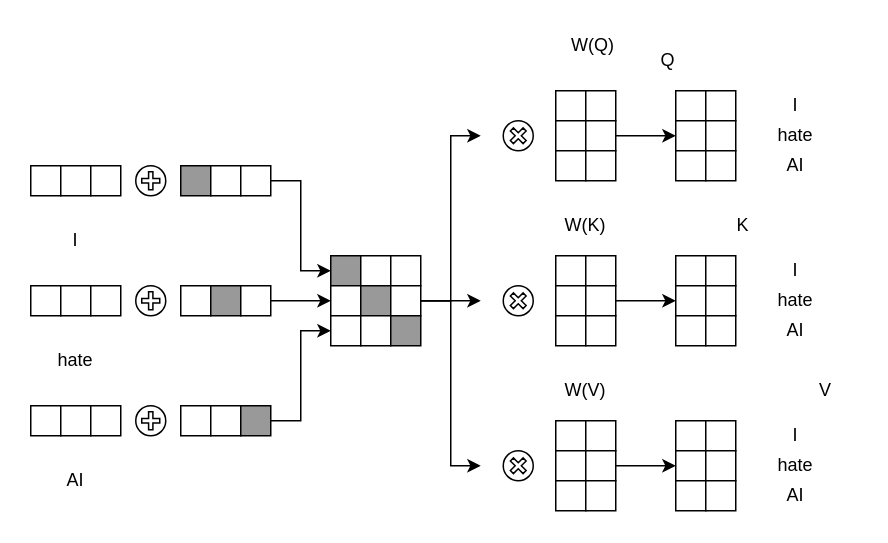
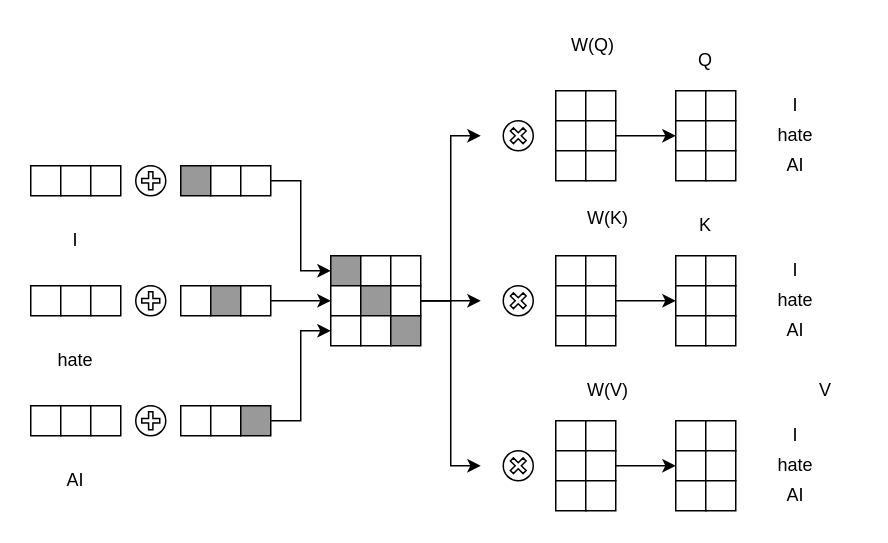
(668, 61) -> (706, 61)
(586, 226) -> (608, 218)
(743, 226) -> (706, 226)
(586, 391) -> (608, 391)
